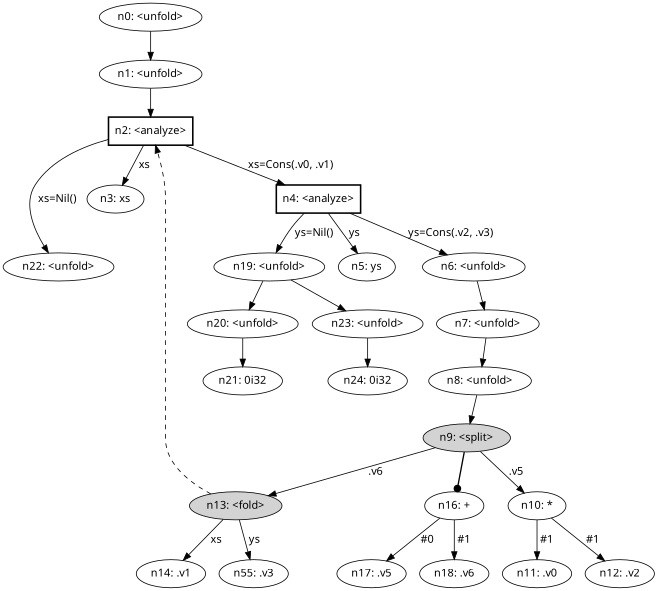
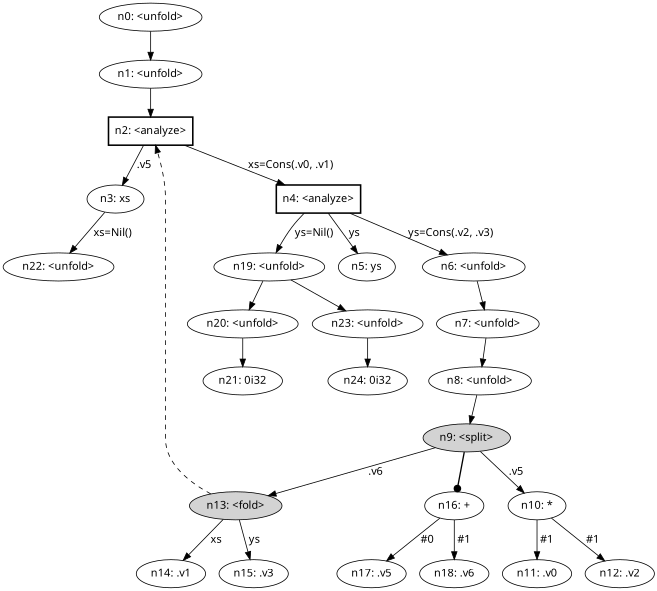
(144, 165) -> (144, 165)
(42, 176) -> (90, 230)
(254, 574) -> (254, 574)
